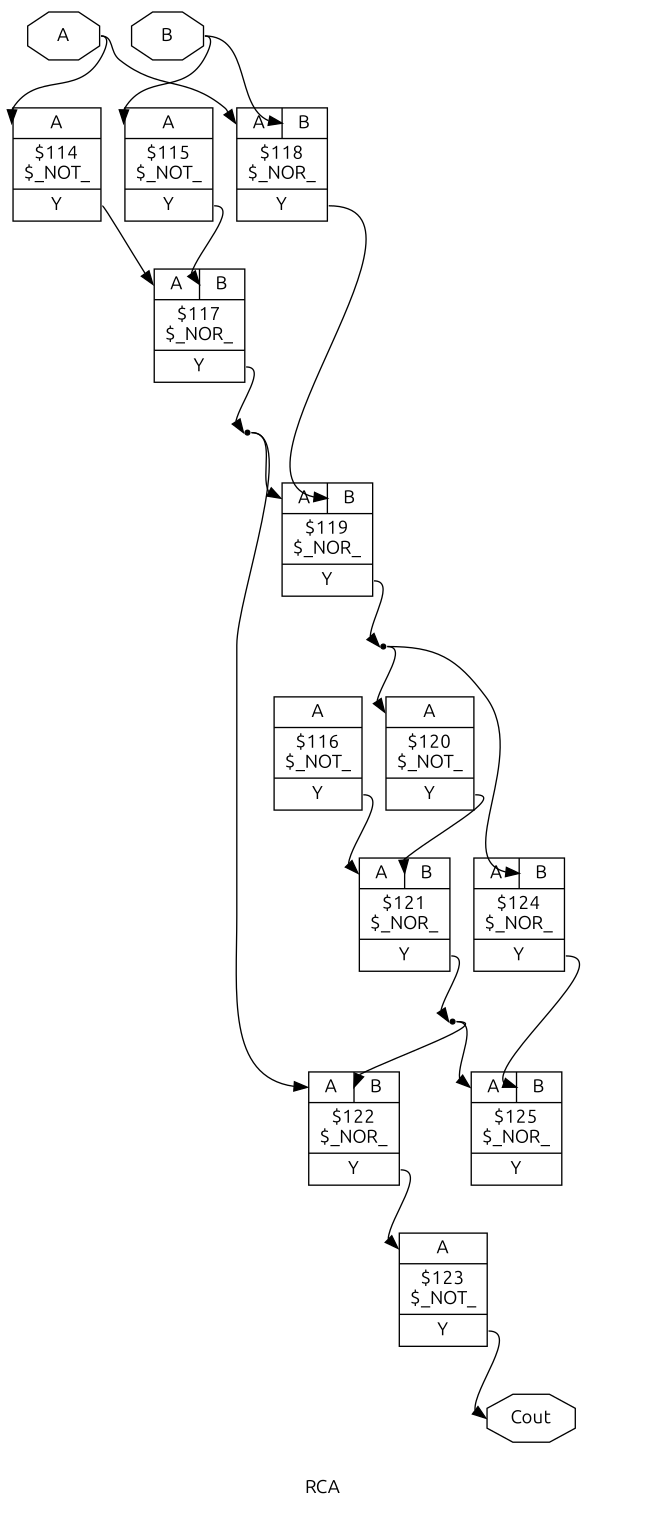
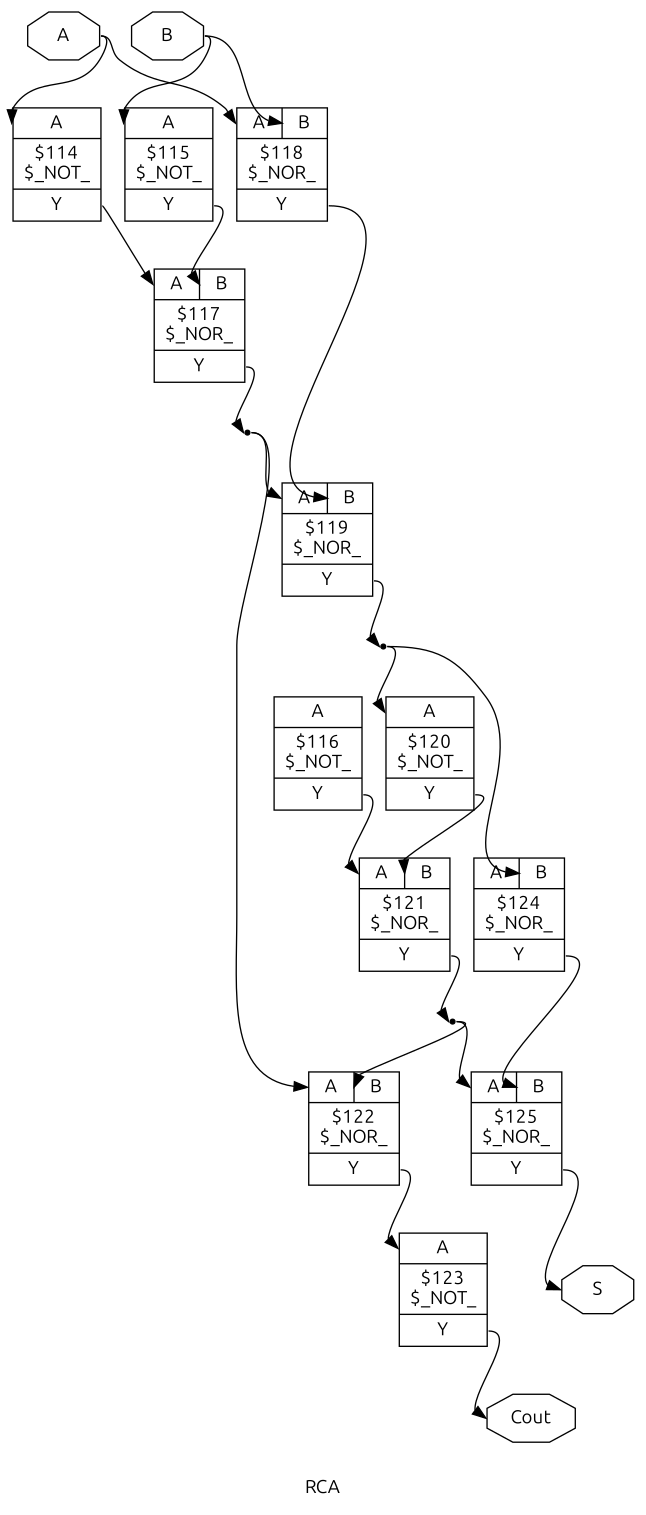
none -> (598, 1290)
